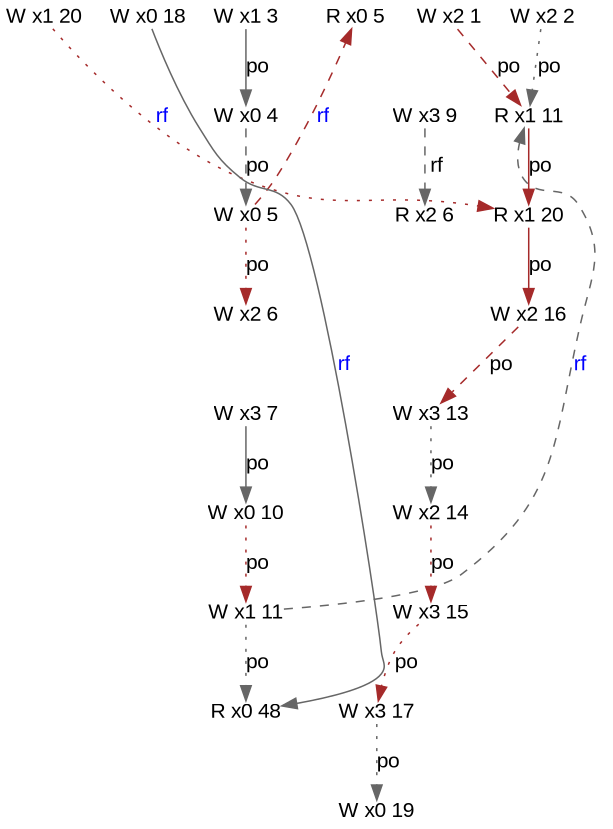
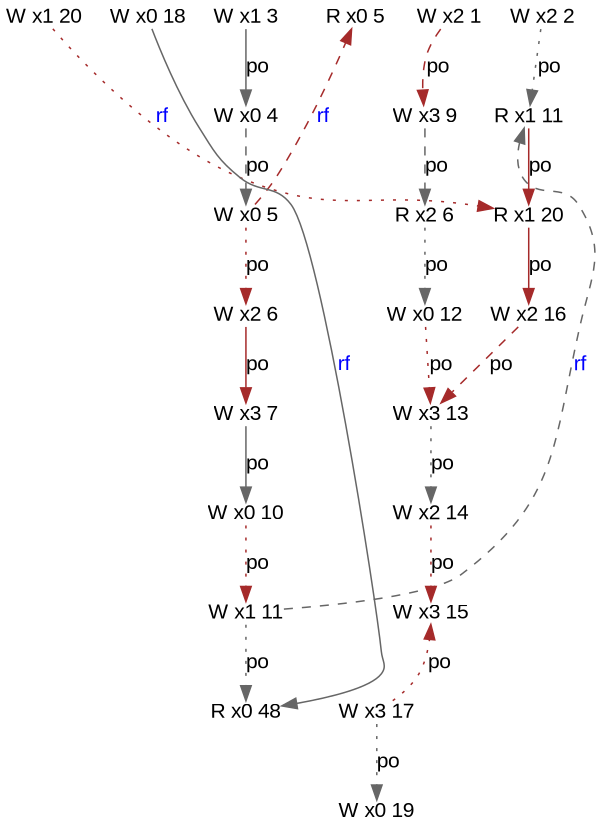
(484, 61) -> (426, 58)
(437, 166) -> (437, 166)
none -> (425, 315)
none -> (246, 357)
(395, 652) -> (419, 674)
